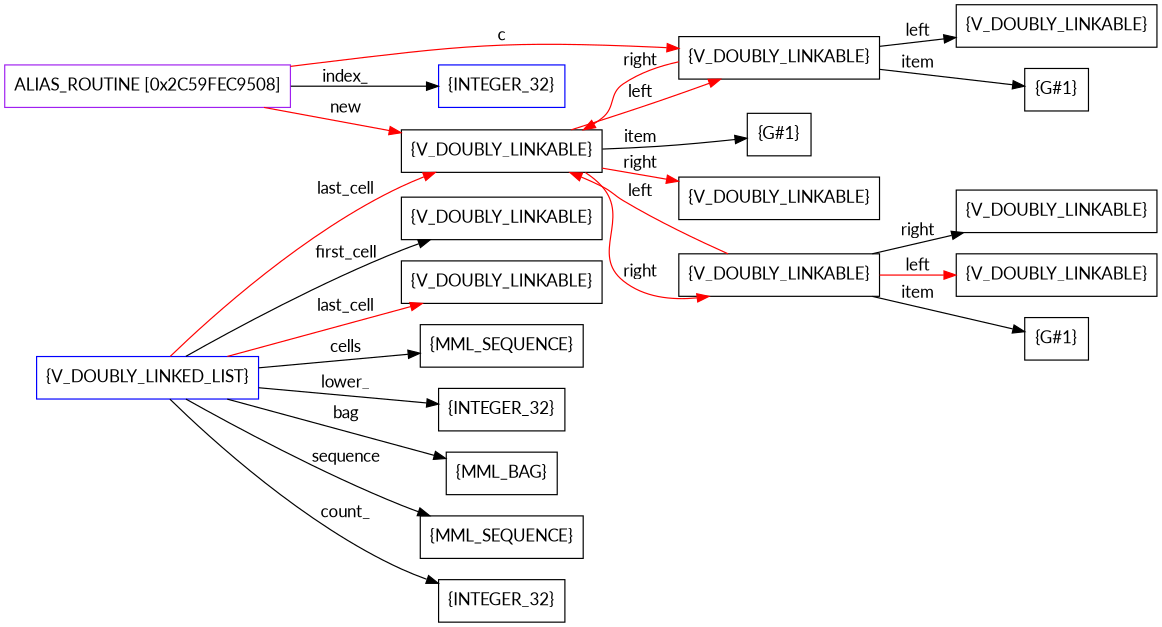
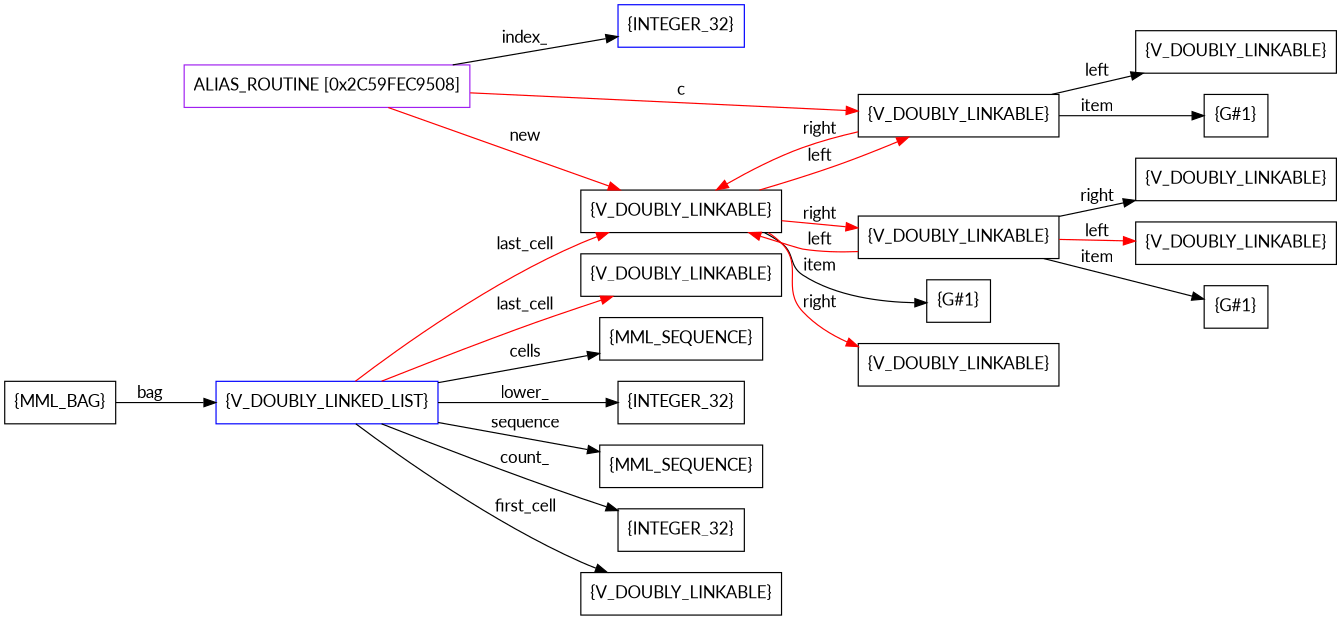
(331, 427) -> (160, 403)
